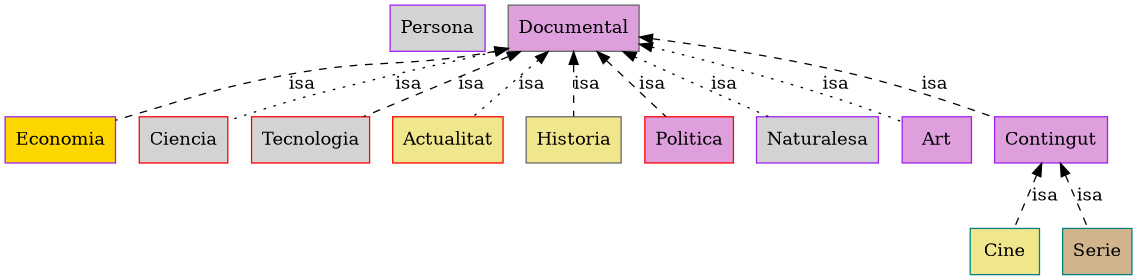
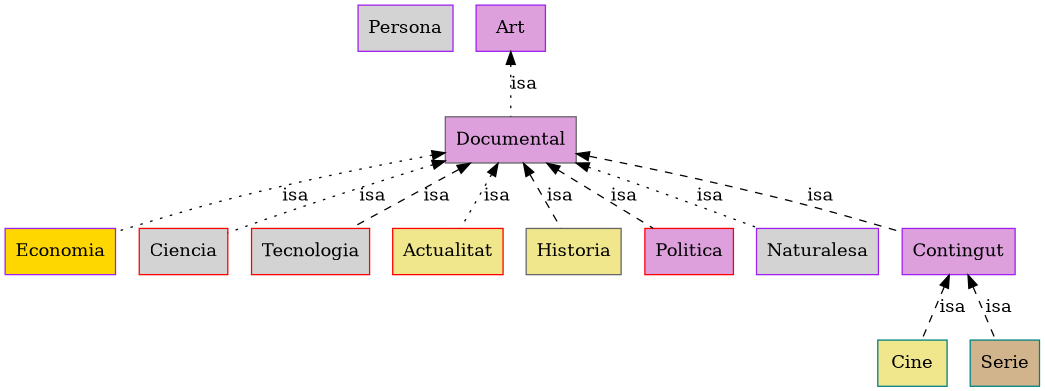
(303, 72) -> (273, 188)
(778, 81) -> (511, 91)
